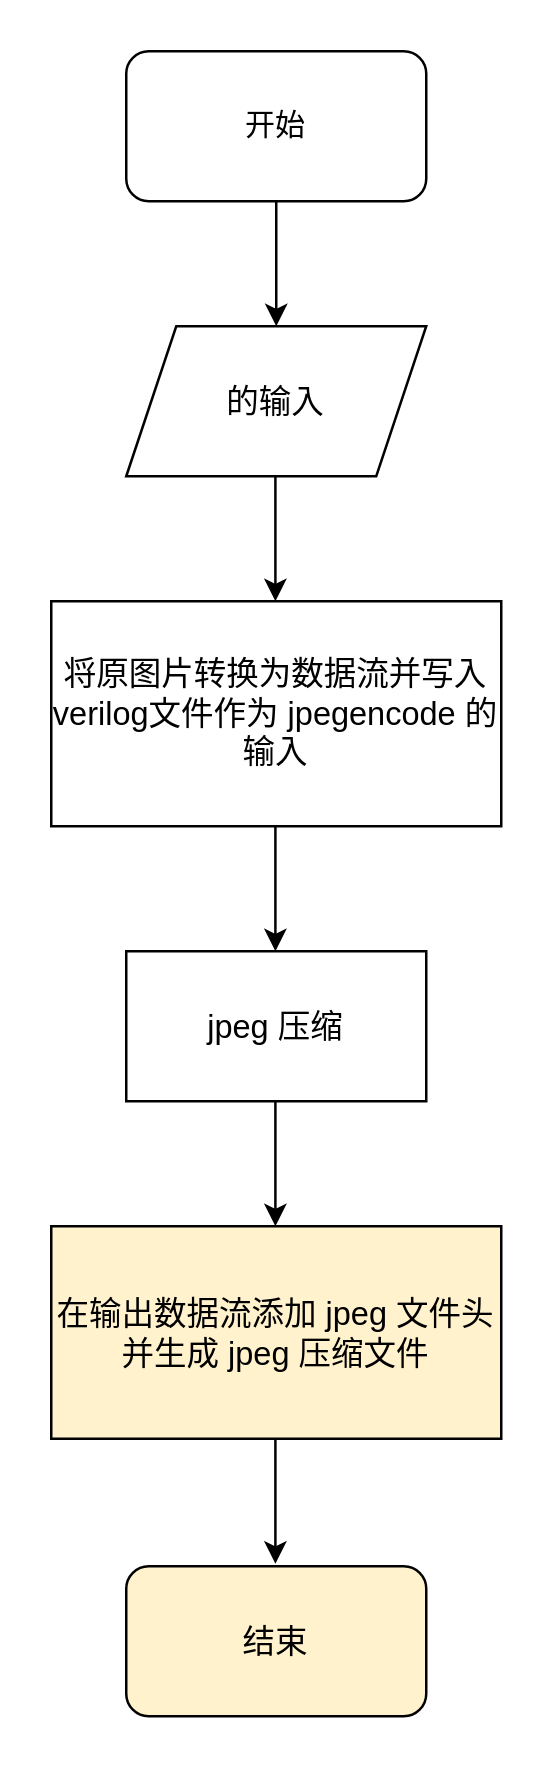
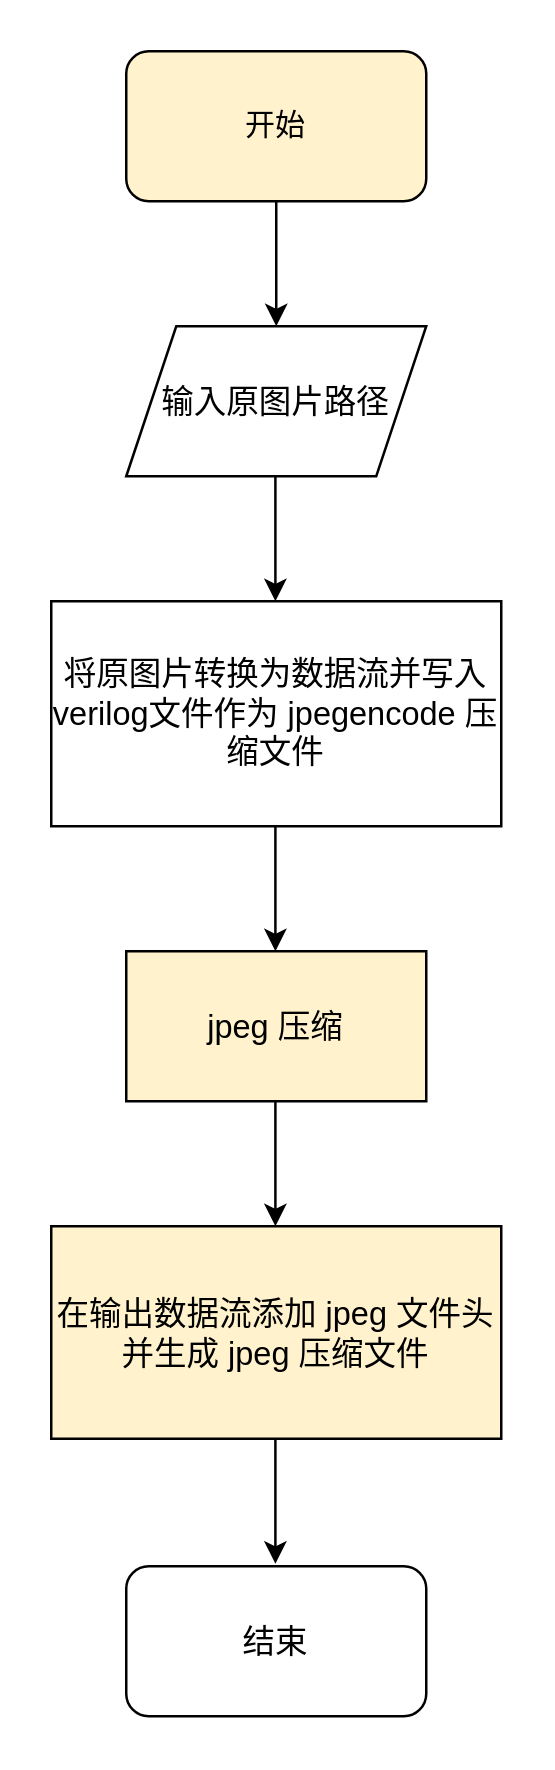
(276, 126) -> (276, 126)
(276, 401) -> (276, 401)
(276, 714) -> (276, 714)
(276, 1026) -> (276, 1026)
(276, 1641) -> (276, 1641)
